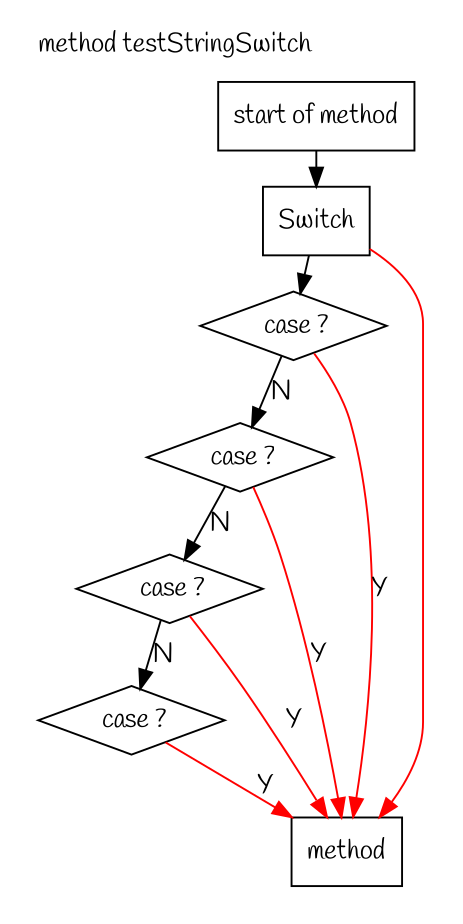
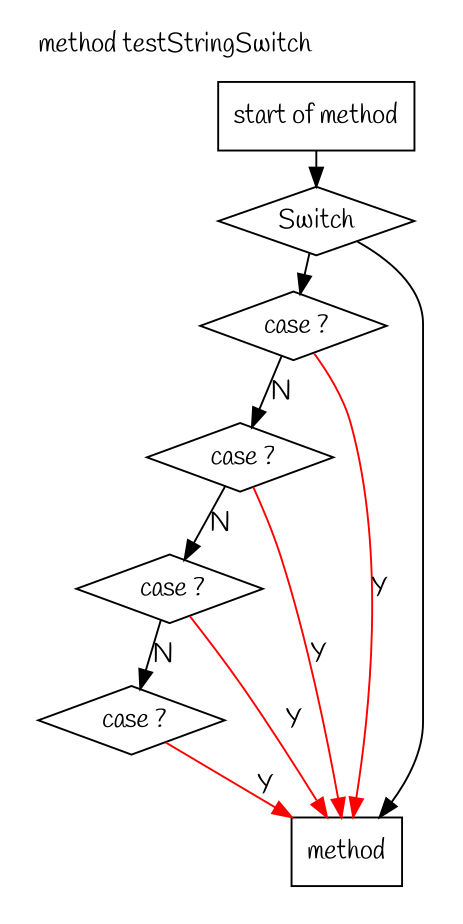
(316, 221) -> (316, 221)
(423, 519) -> (423, 511)
